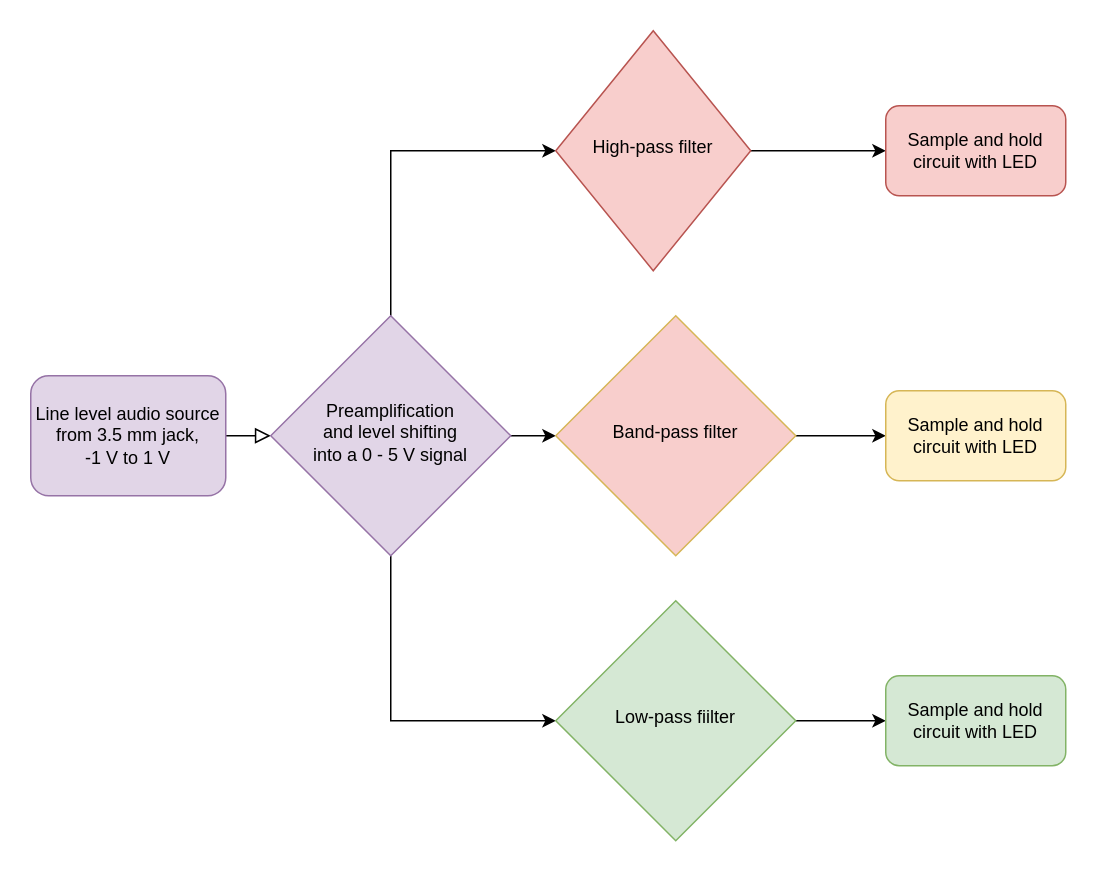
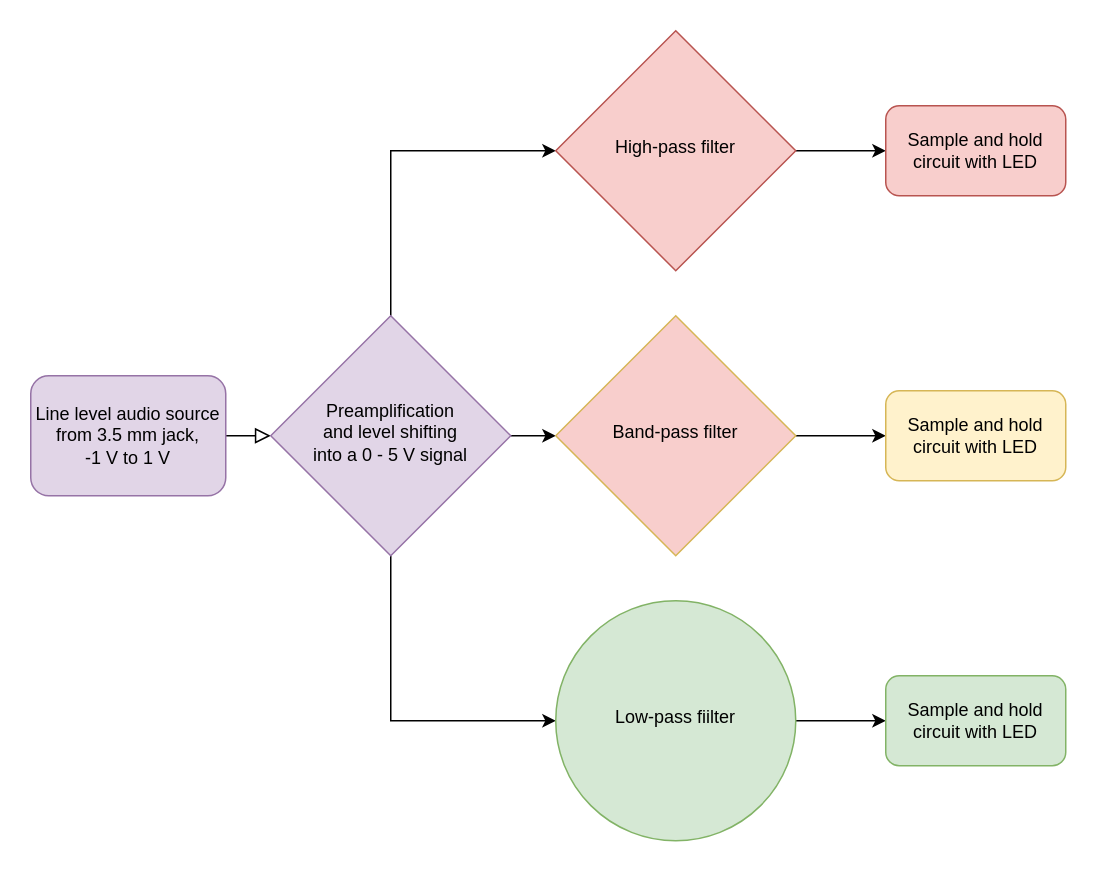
(653, 151) -> (676, 151)
(676, 721) -> (676, 721)
